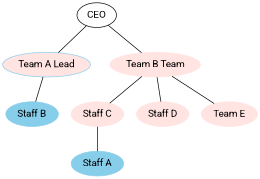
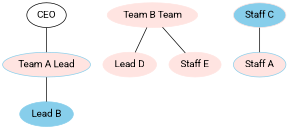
(125, 39) -> none
(126, 90) -> none
(32, 114) -> (47, 114)
(97, 114) -> (260, 15)
(163, 114) -> (130, 65)
(229, 114) -> (195, 65)
(97, 164) -> (260, 65)
